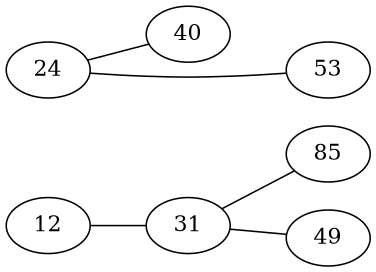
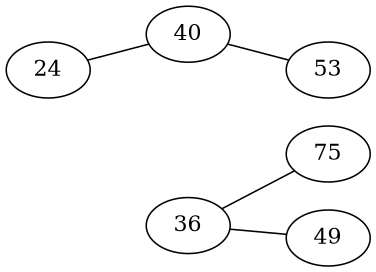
(188, 77) -> (258, 52)
(328, 154) -> (328, 154)
(48, 226) -> none
(188, 226) -> (188, 226)
